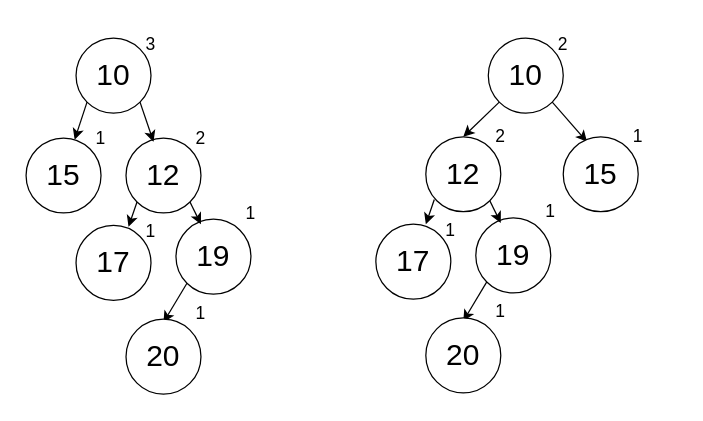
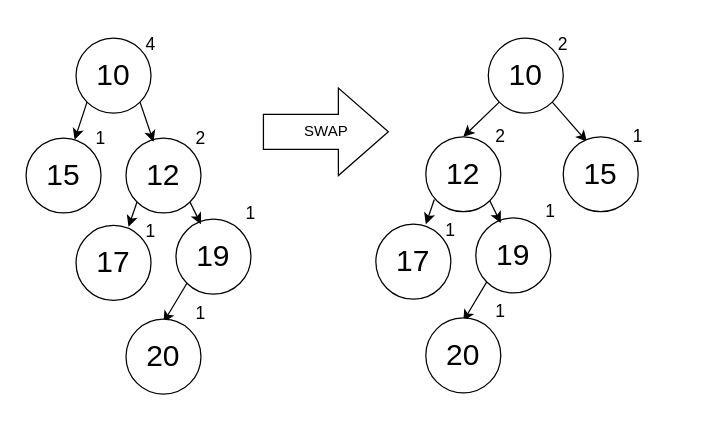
(151, 44) -> (151, 44)
none -> (326, 132)
